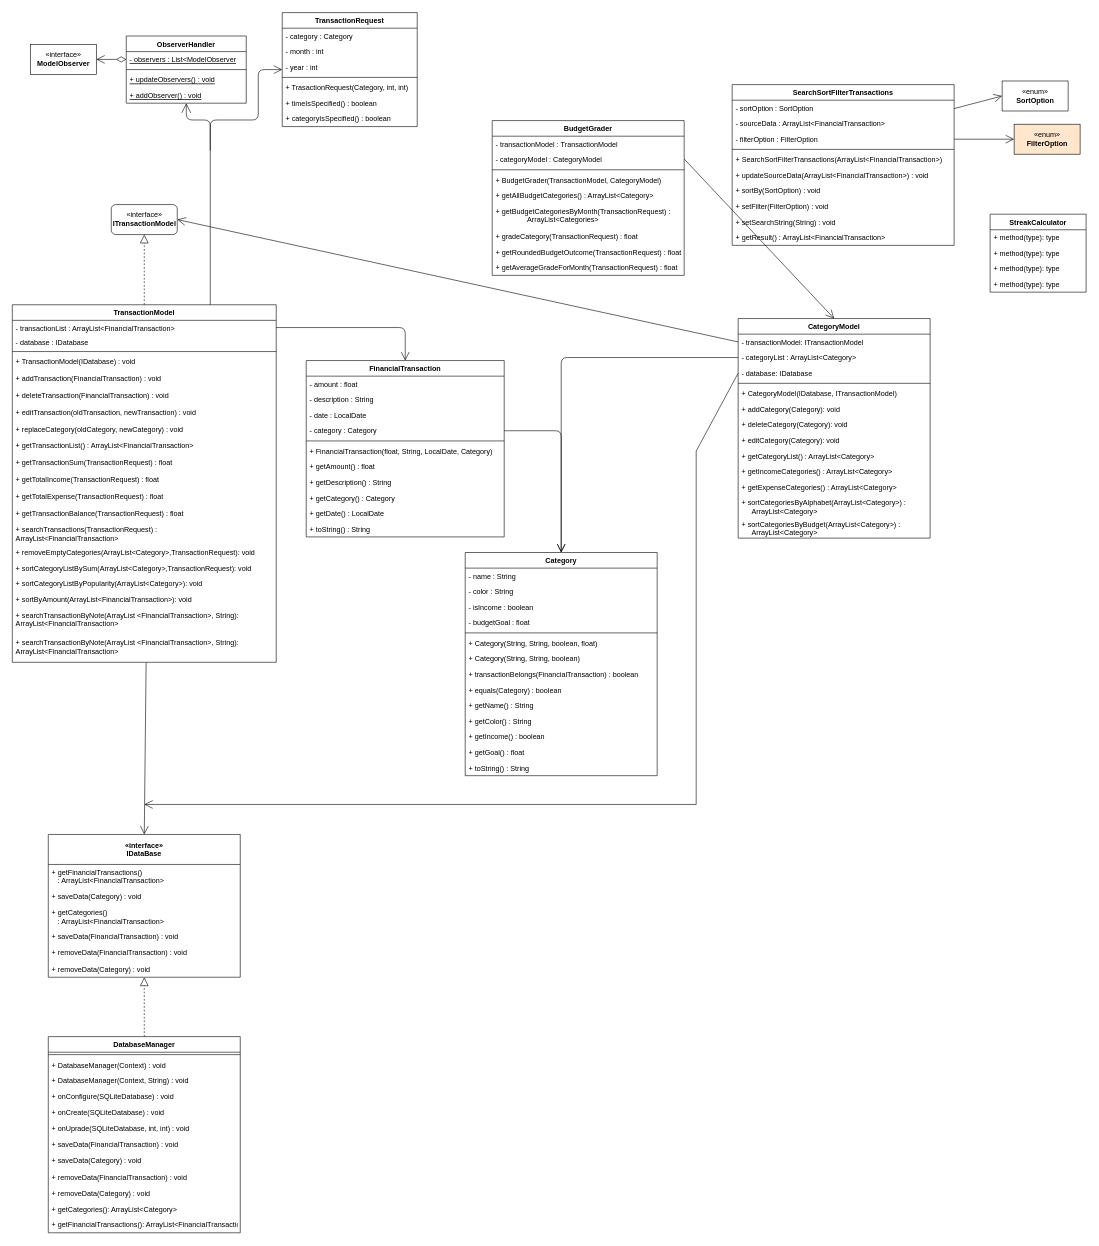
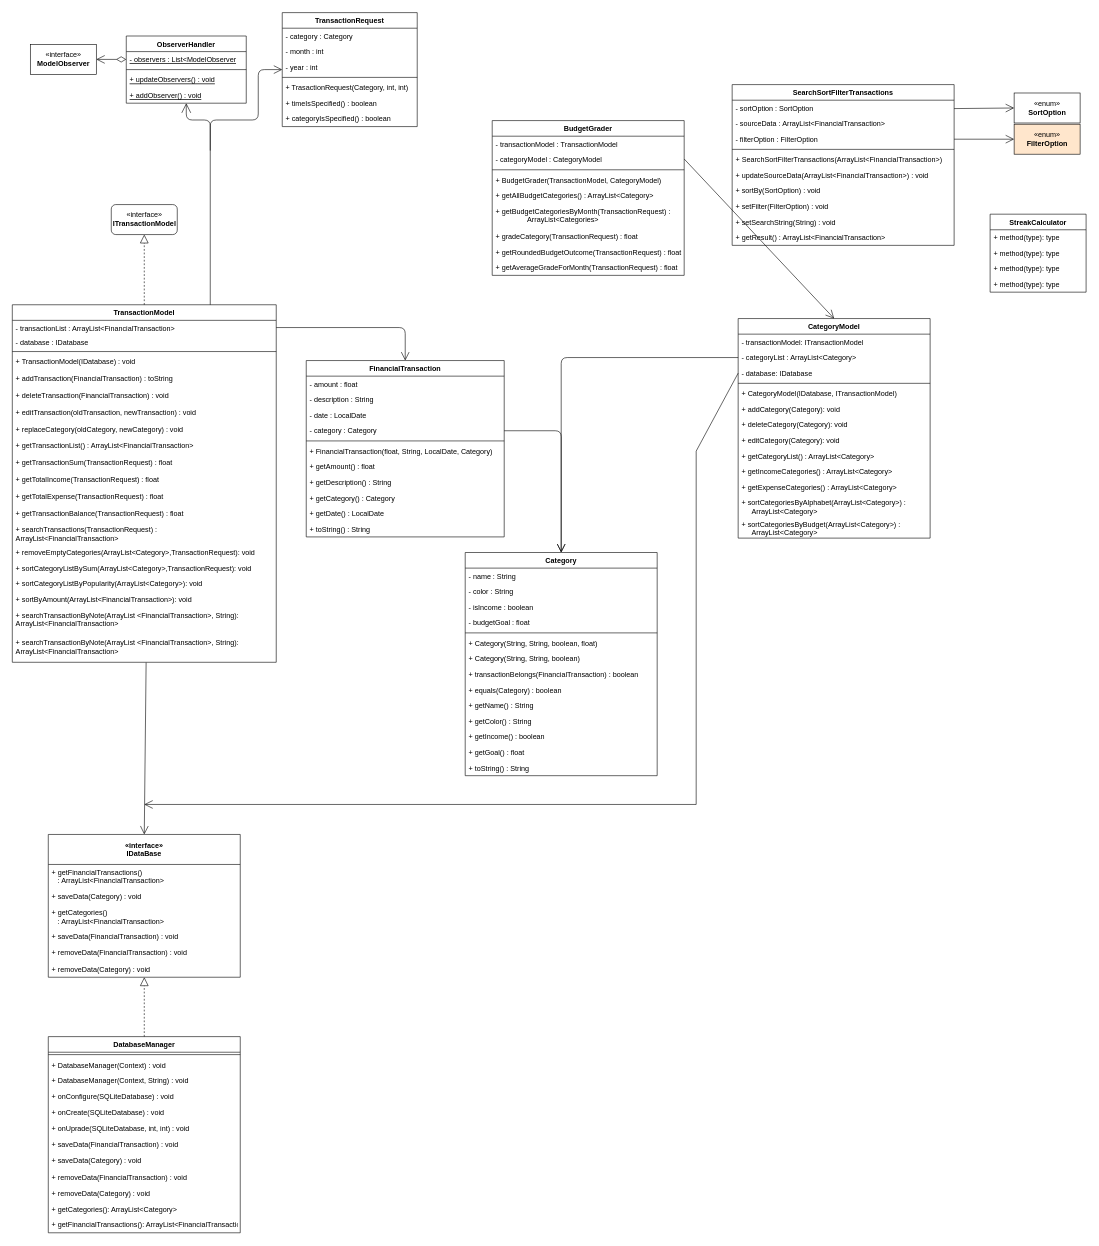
(1035, 96) -> (1047, 108)
(457, 280) -> none
(97, 379) -> (105, 379)
